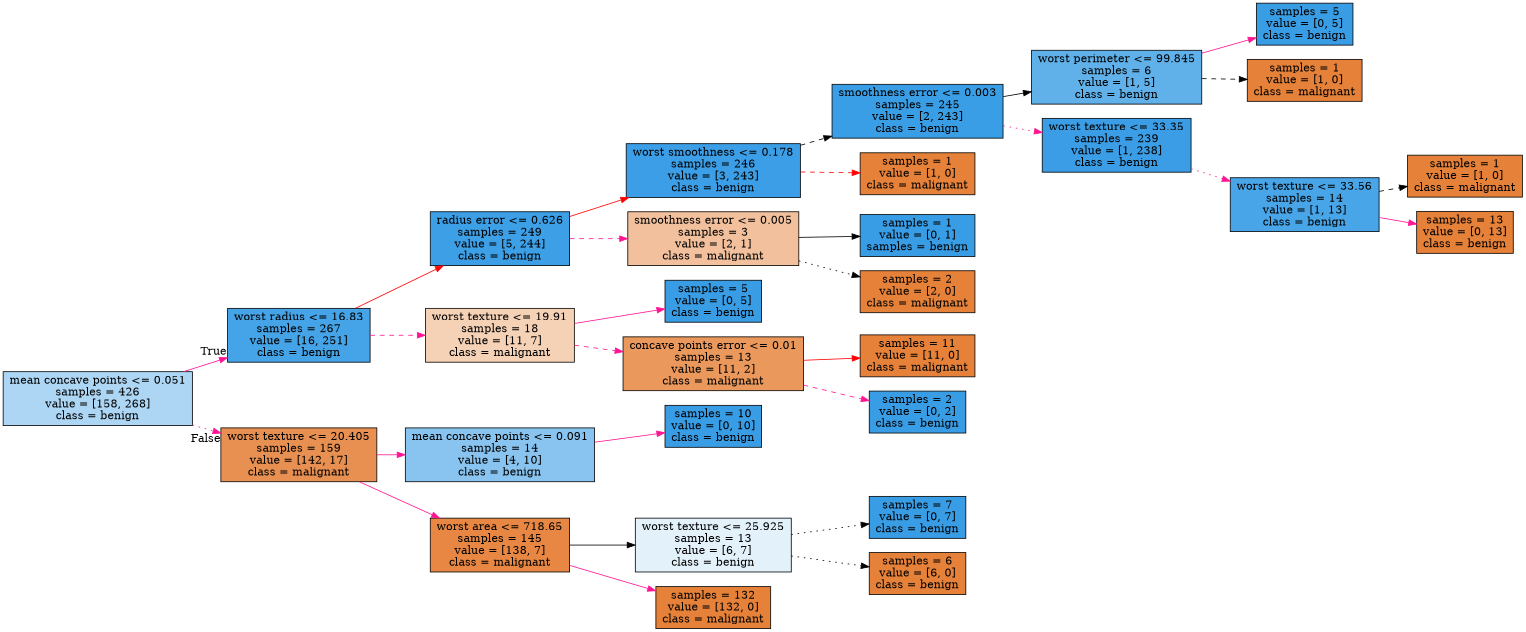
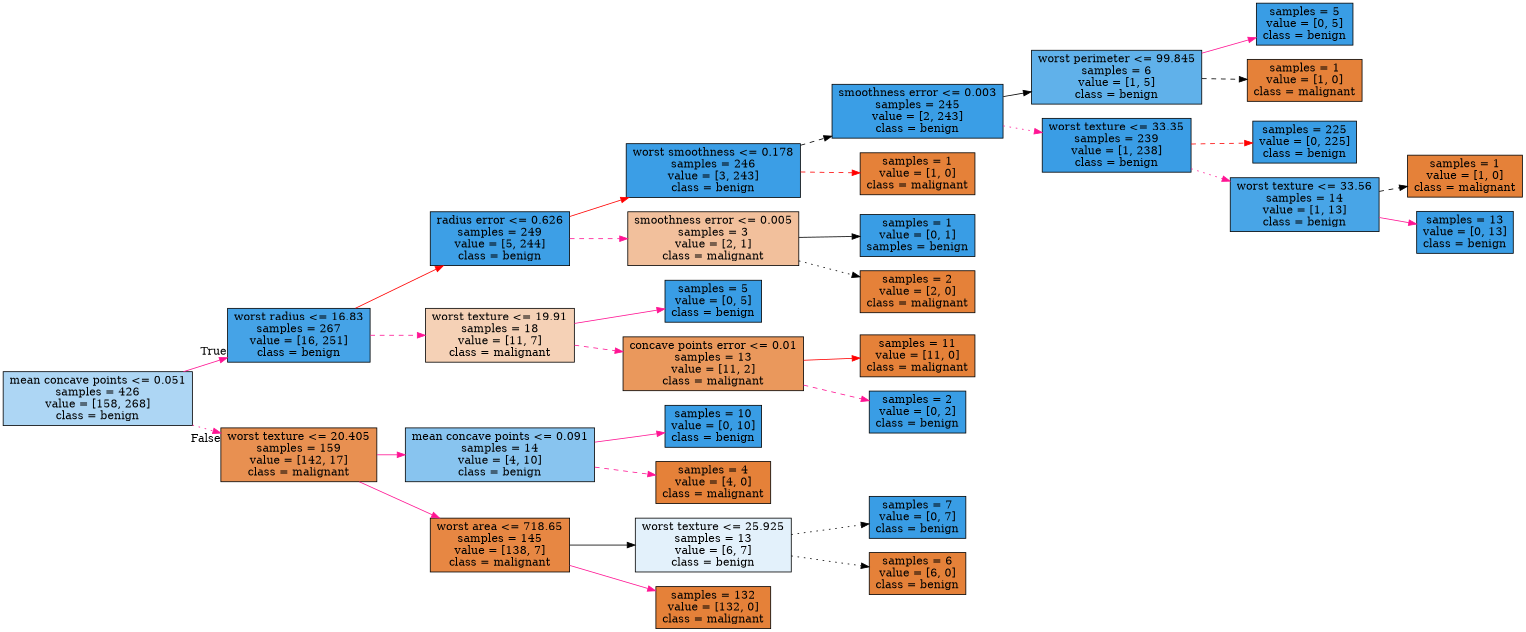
none -> (1305, 142)
(1465, 232) -> (1465, 232)
none -> (713, 483)
